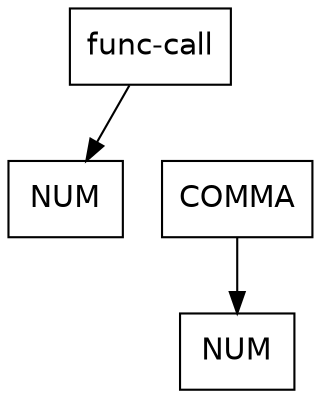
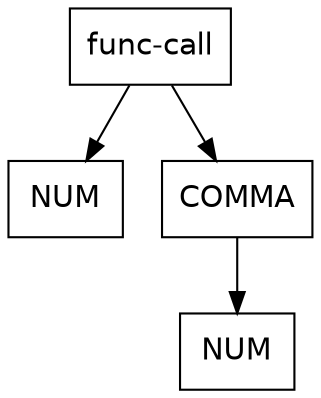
none -> (188, 114)
